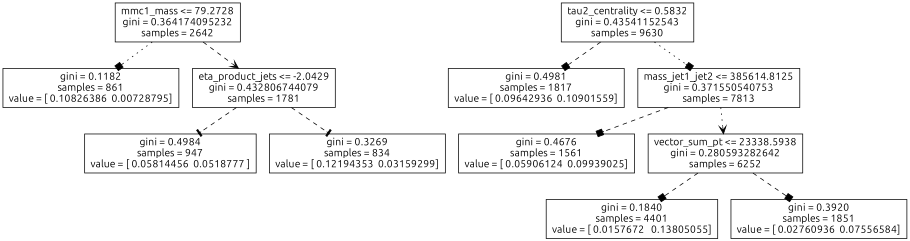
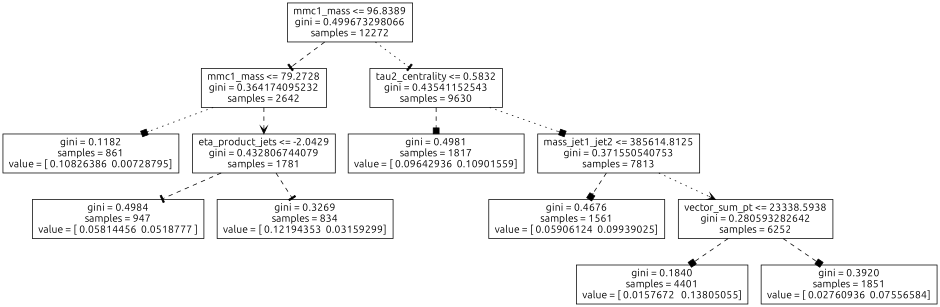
none -> (350, 22)
